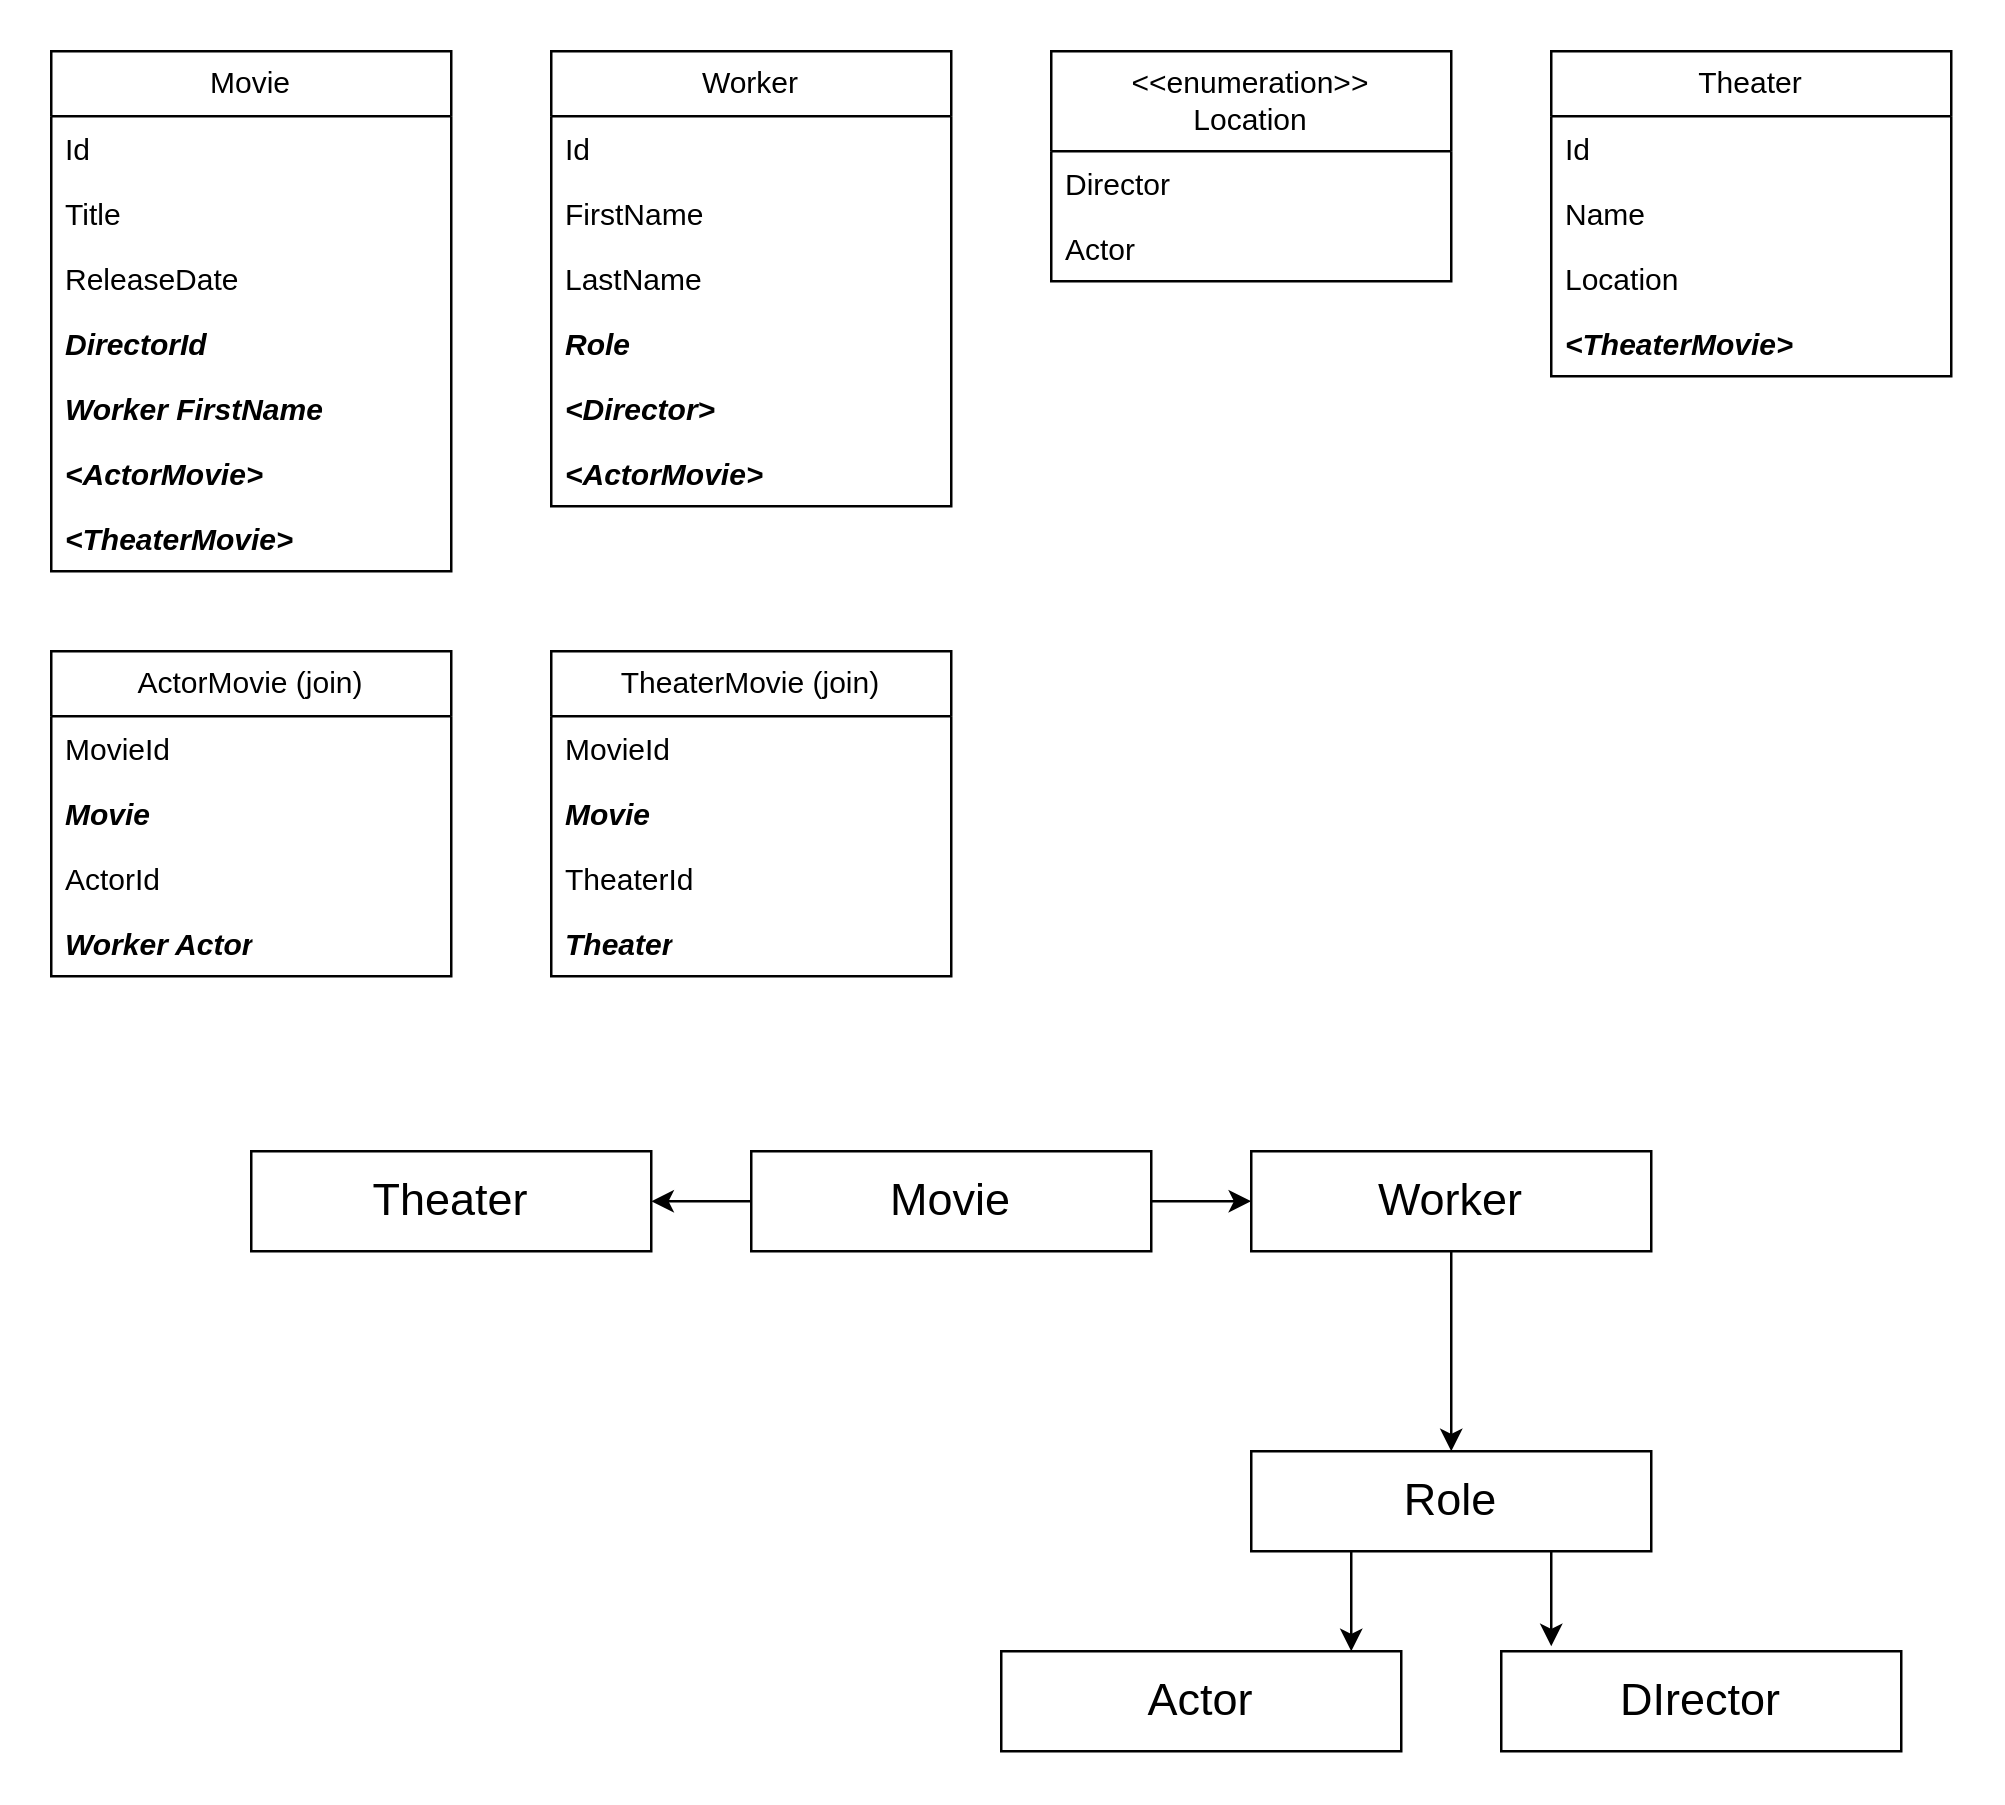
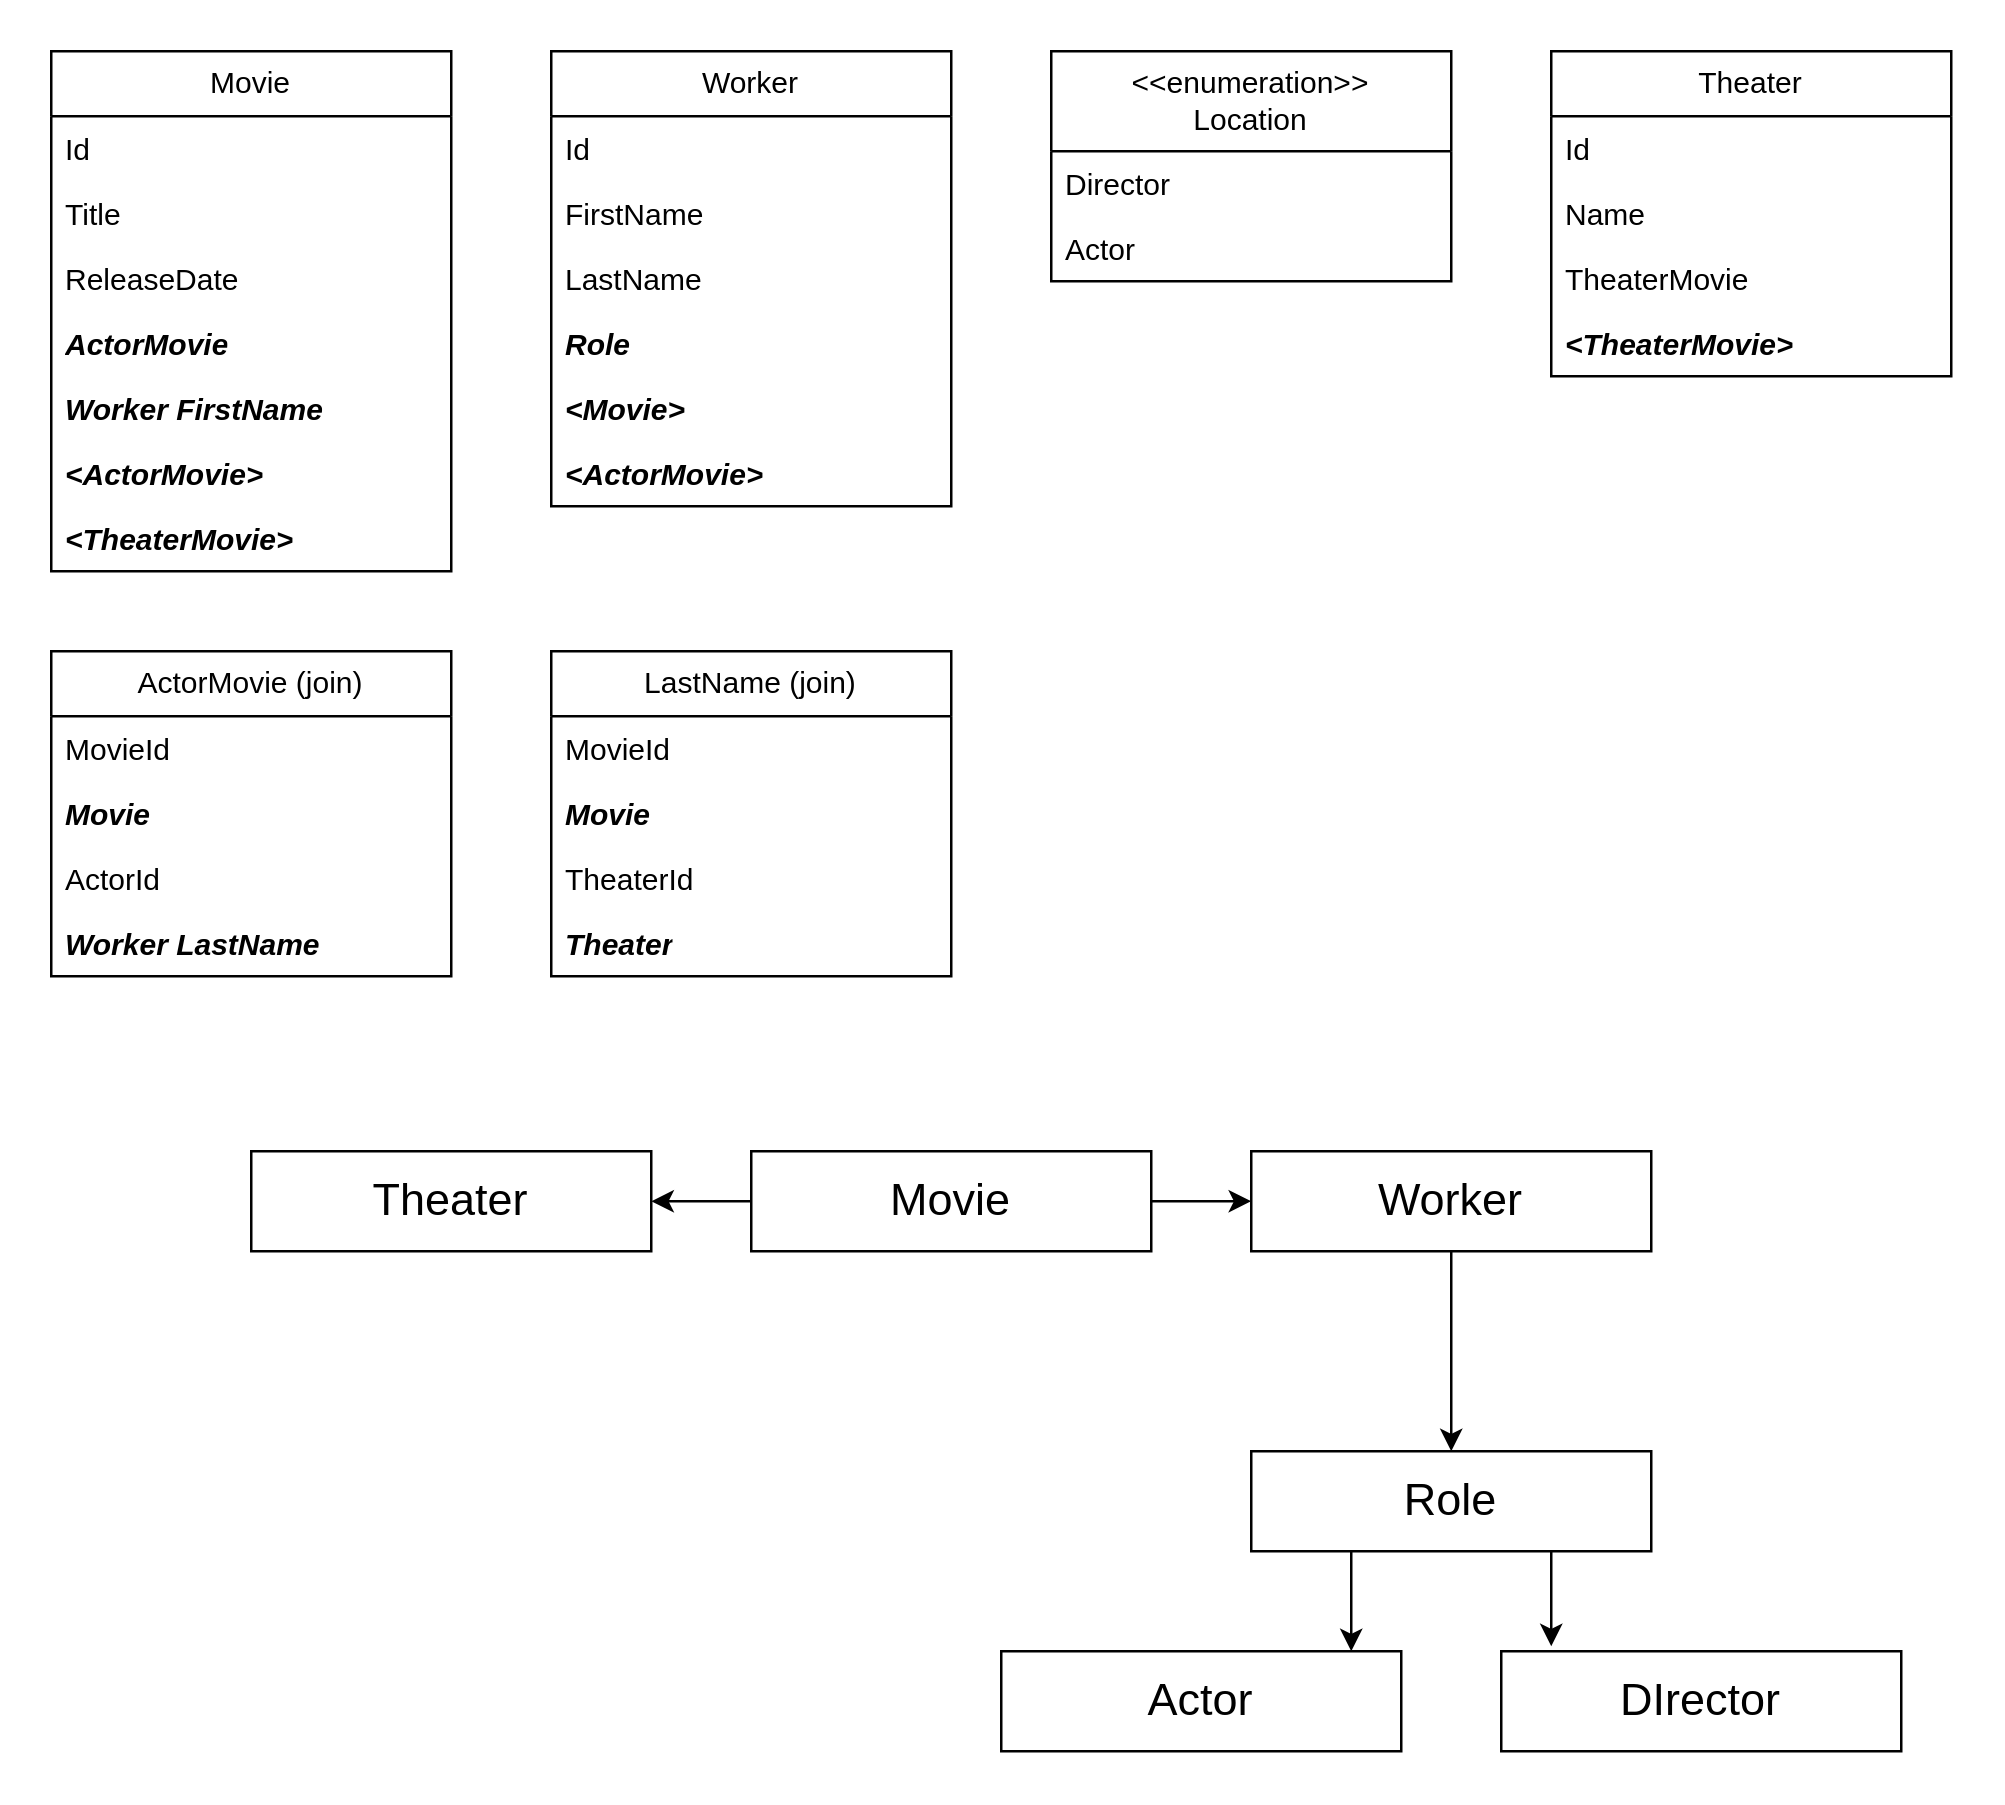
(1630, 282) -> (1663, 282)
(146, 347) -> (146, 347)
(646, 412) -> (621, 412)
(751, 684) -> (751, 684)
(163, 947) -> (188, 947)
